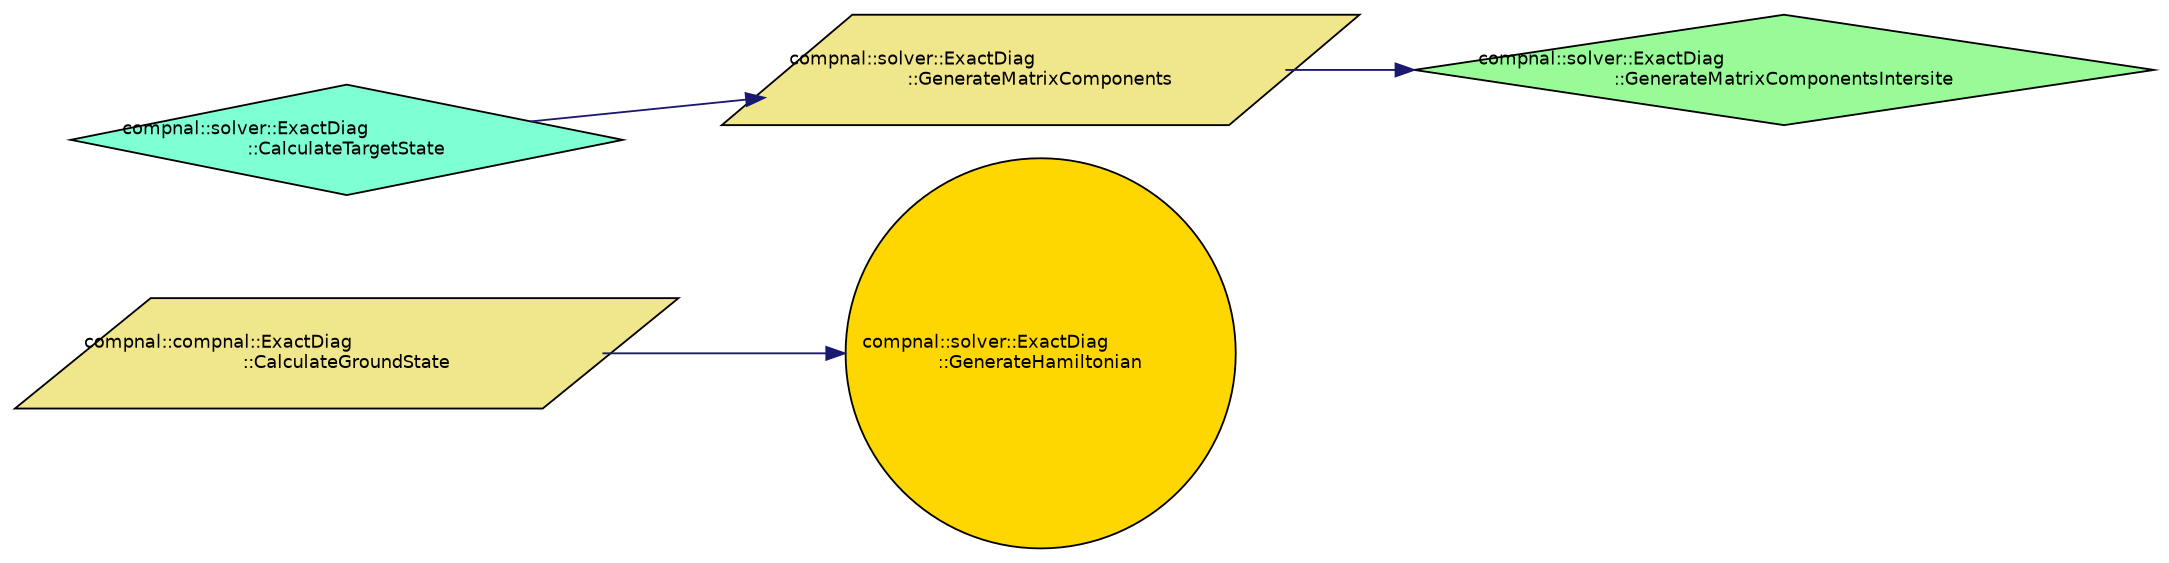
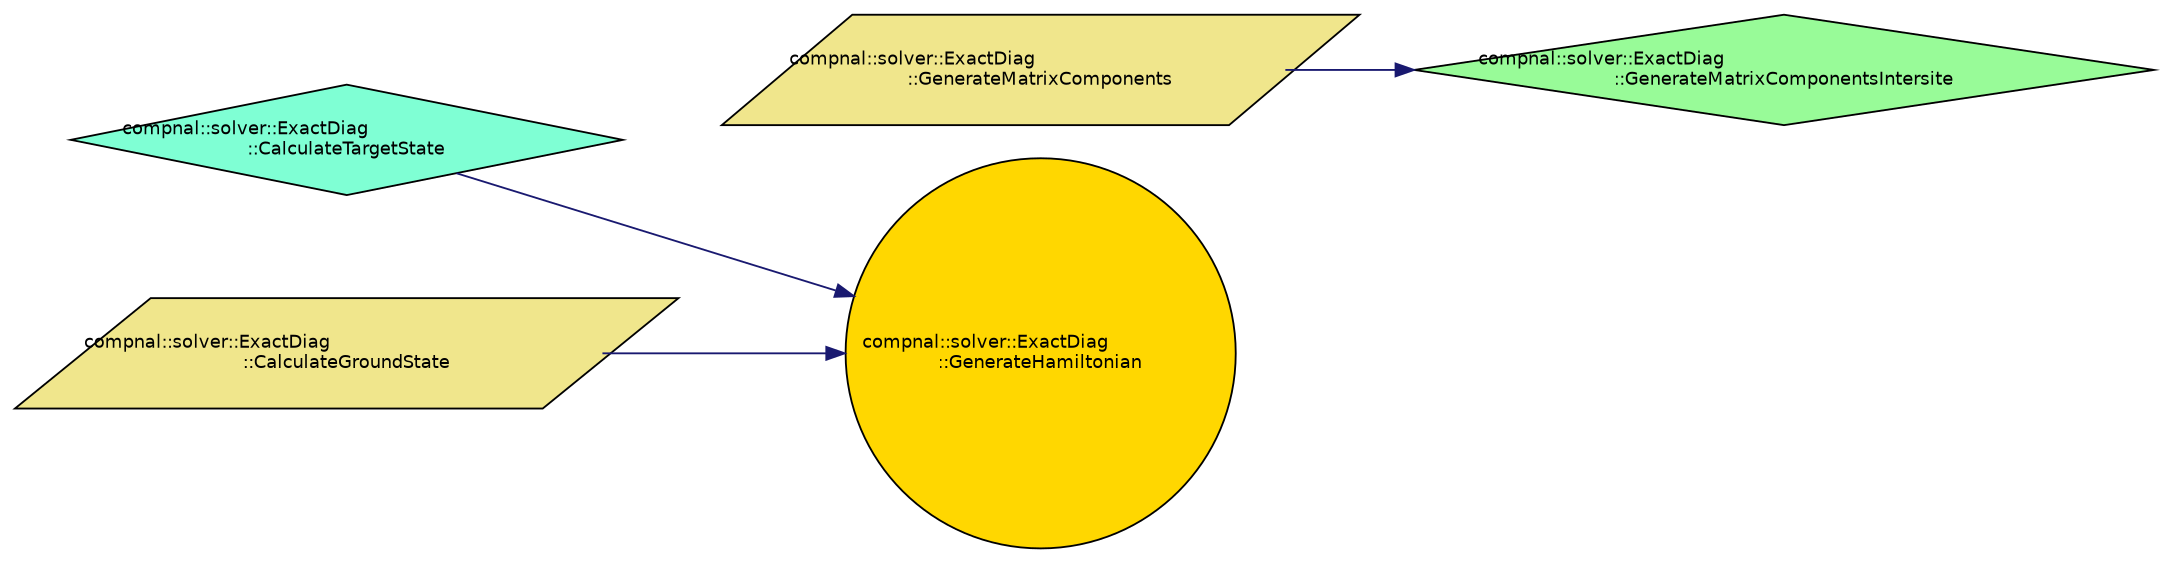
(638, 111) -> (646, 232)
(347, 353) -> (347, 353)
